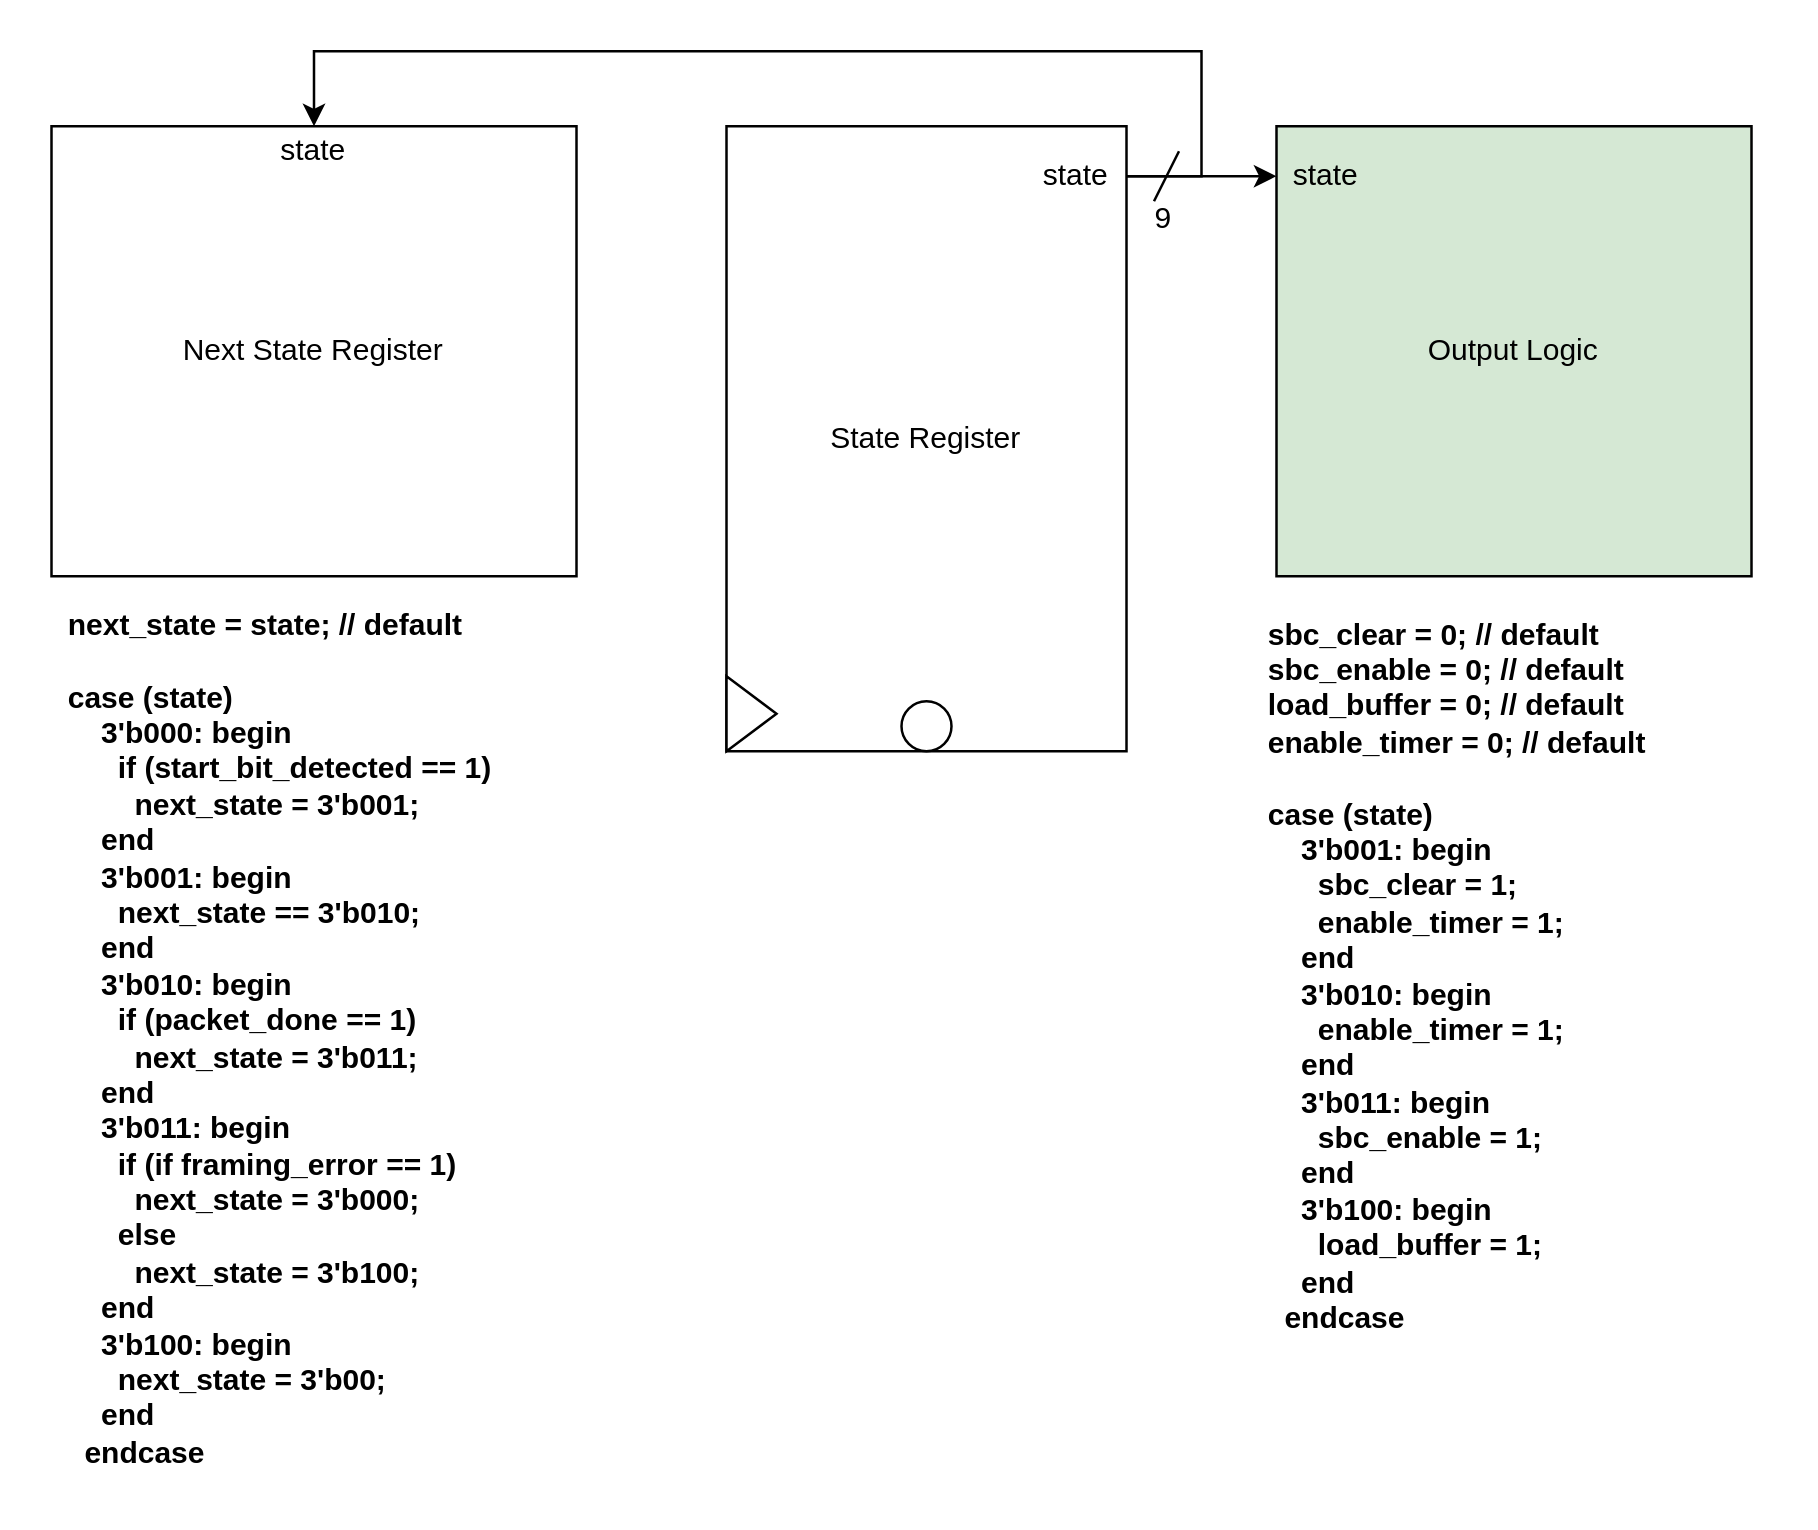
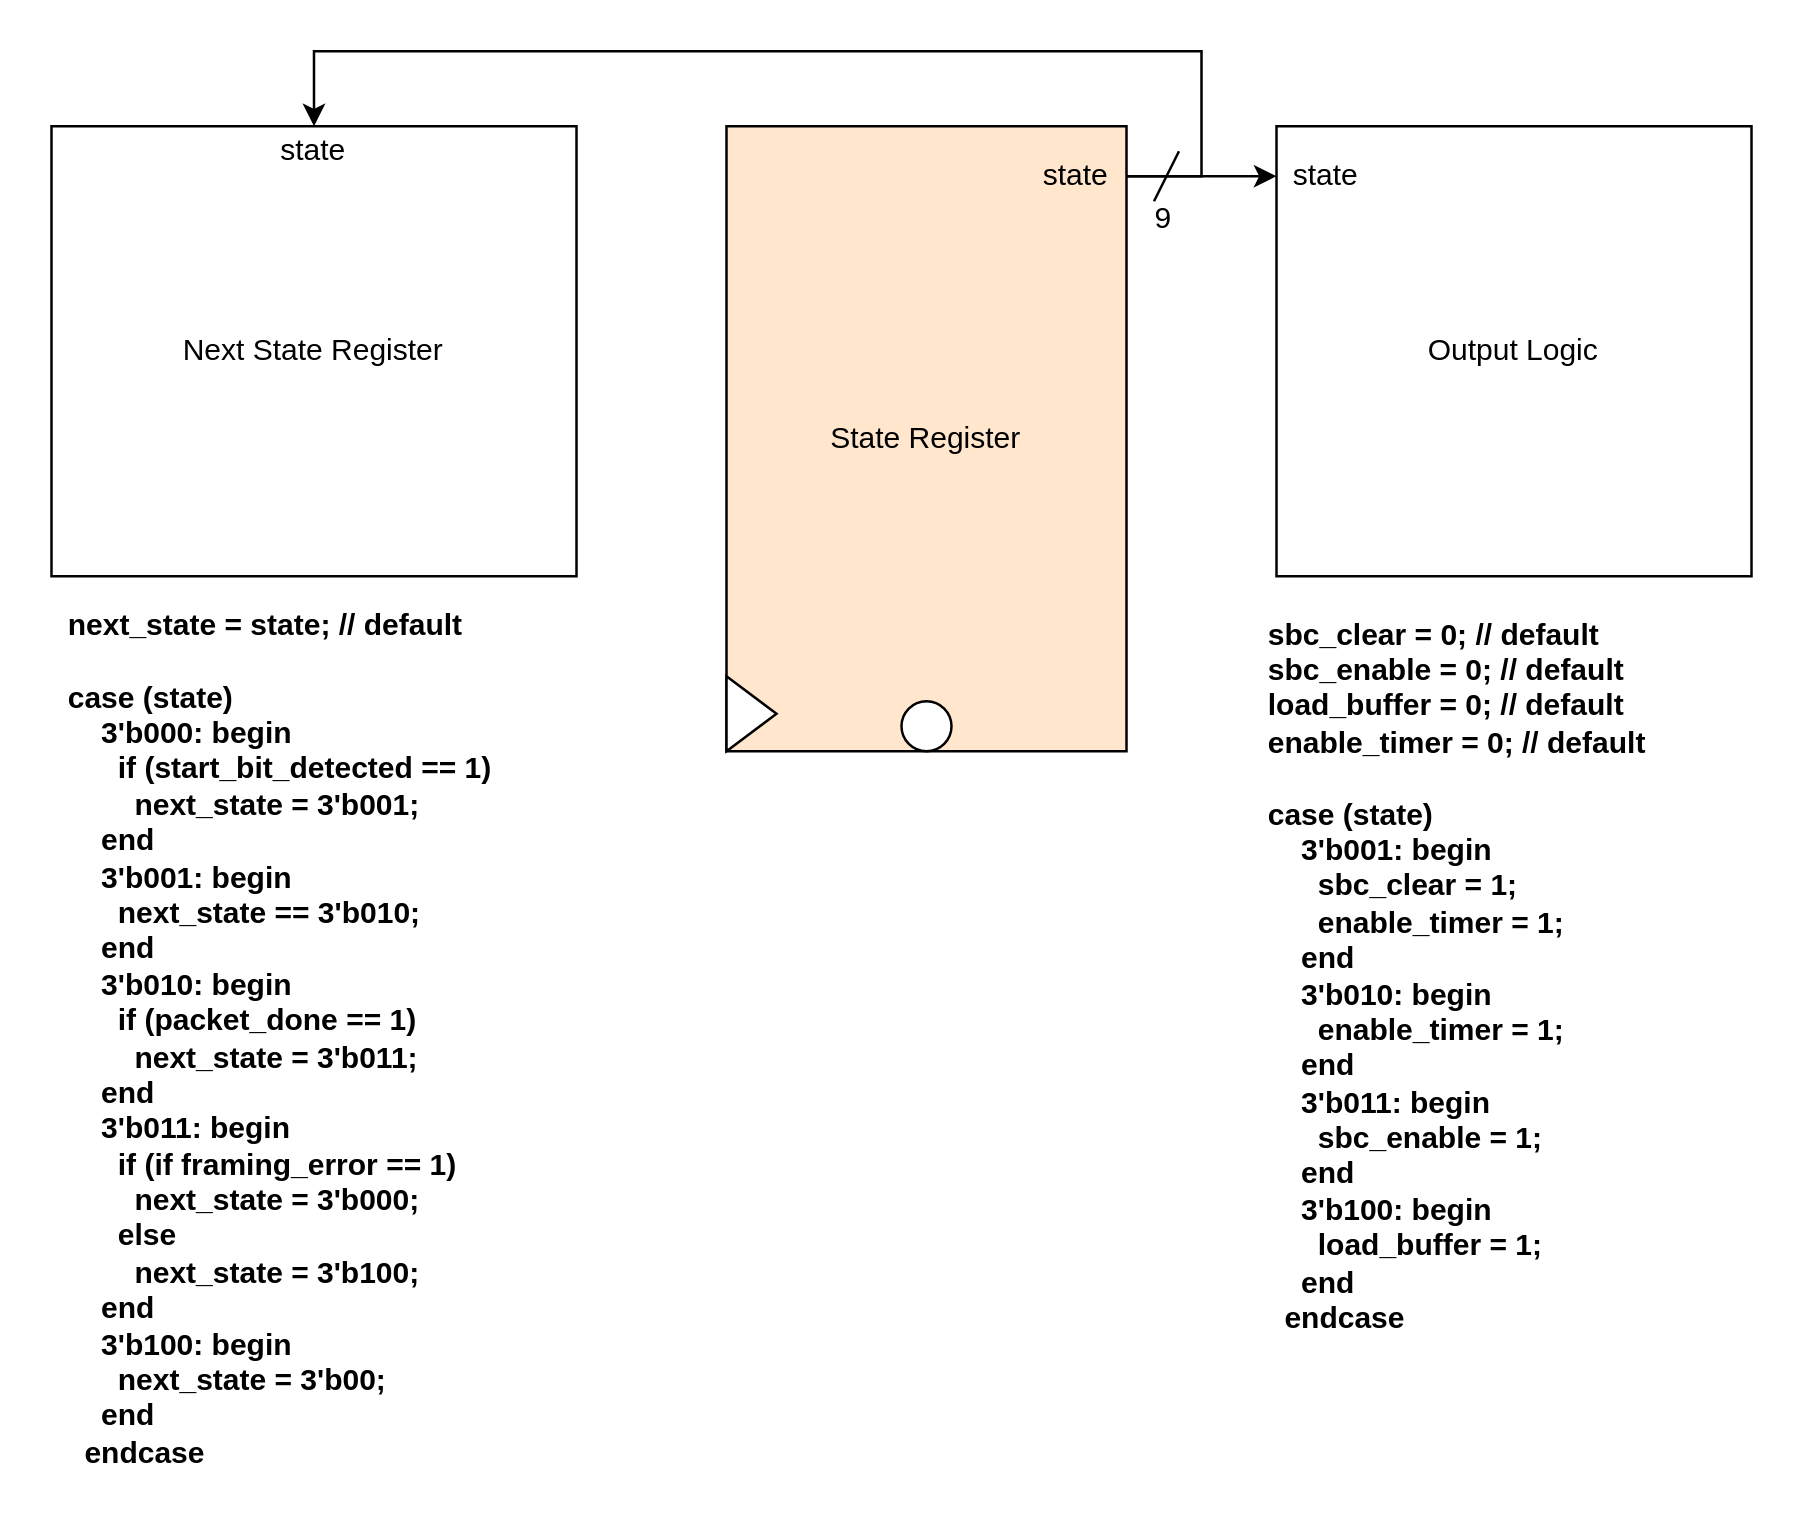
(1514, 351) -> (1514, 351)
(926, 439) -> (926, 439)
